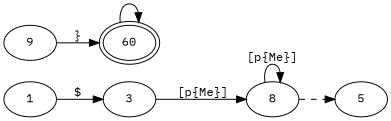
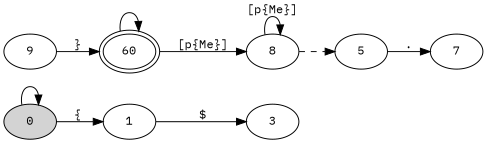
none -> (457, 52)
(196, 99) -> (198, 52)
none -> (30, 122)
